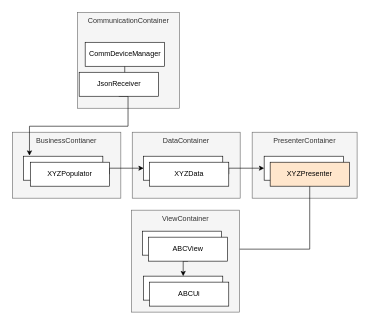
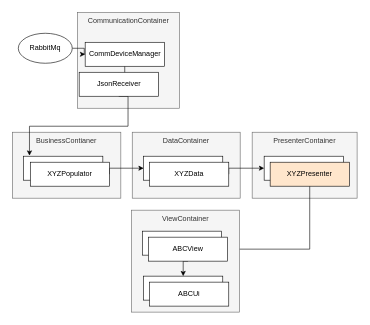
none -> (45, 48)
none -> (82, 48)
